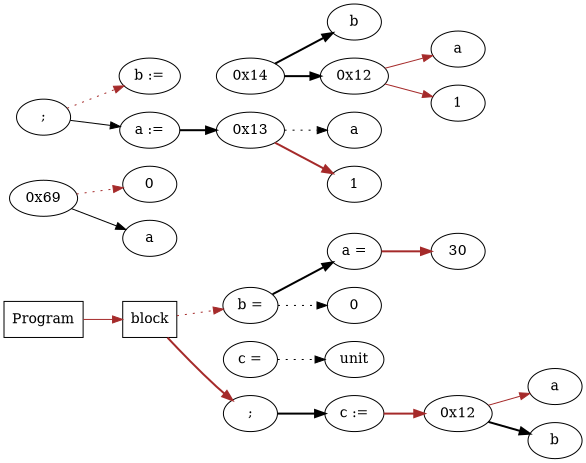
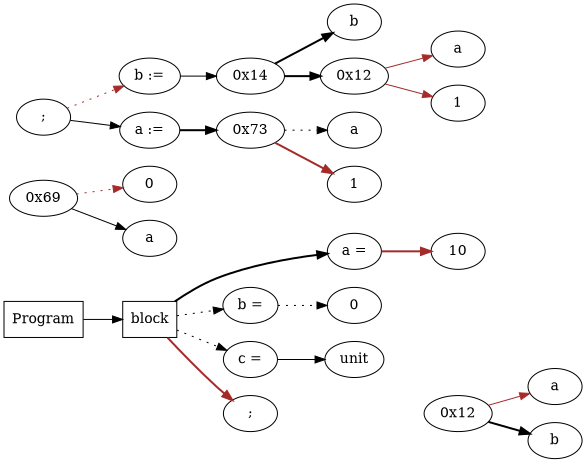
none -> (193, 76)
(250, 130) -> (250, 130)
(458, 251) -> (458, 251)
(298, 281) -> (243, 269)
(195, 313) -> (195, 313)
(98, 319) -> (98, 319)
none -> (197, 338)
(296, 359) -> (296, 359)
(354, 414) -> none
